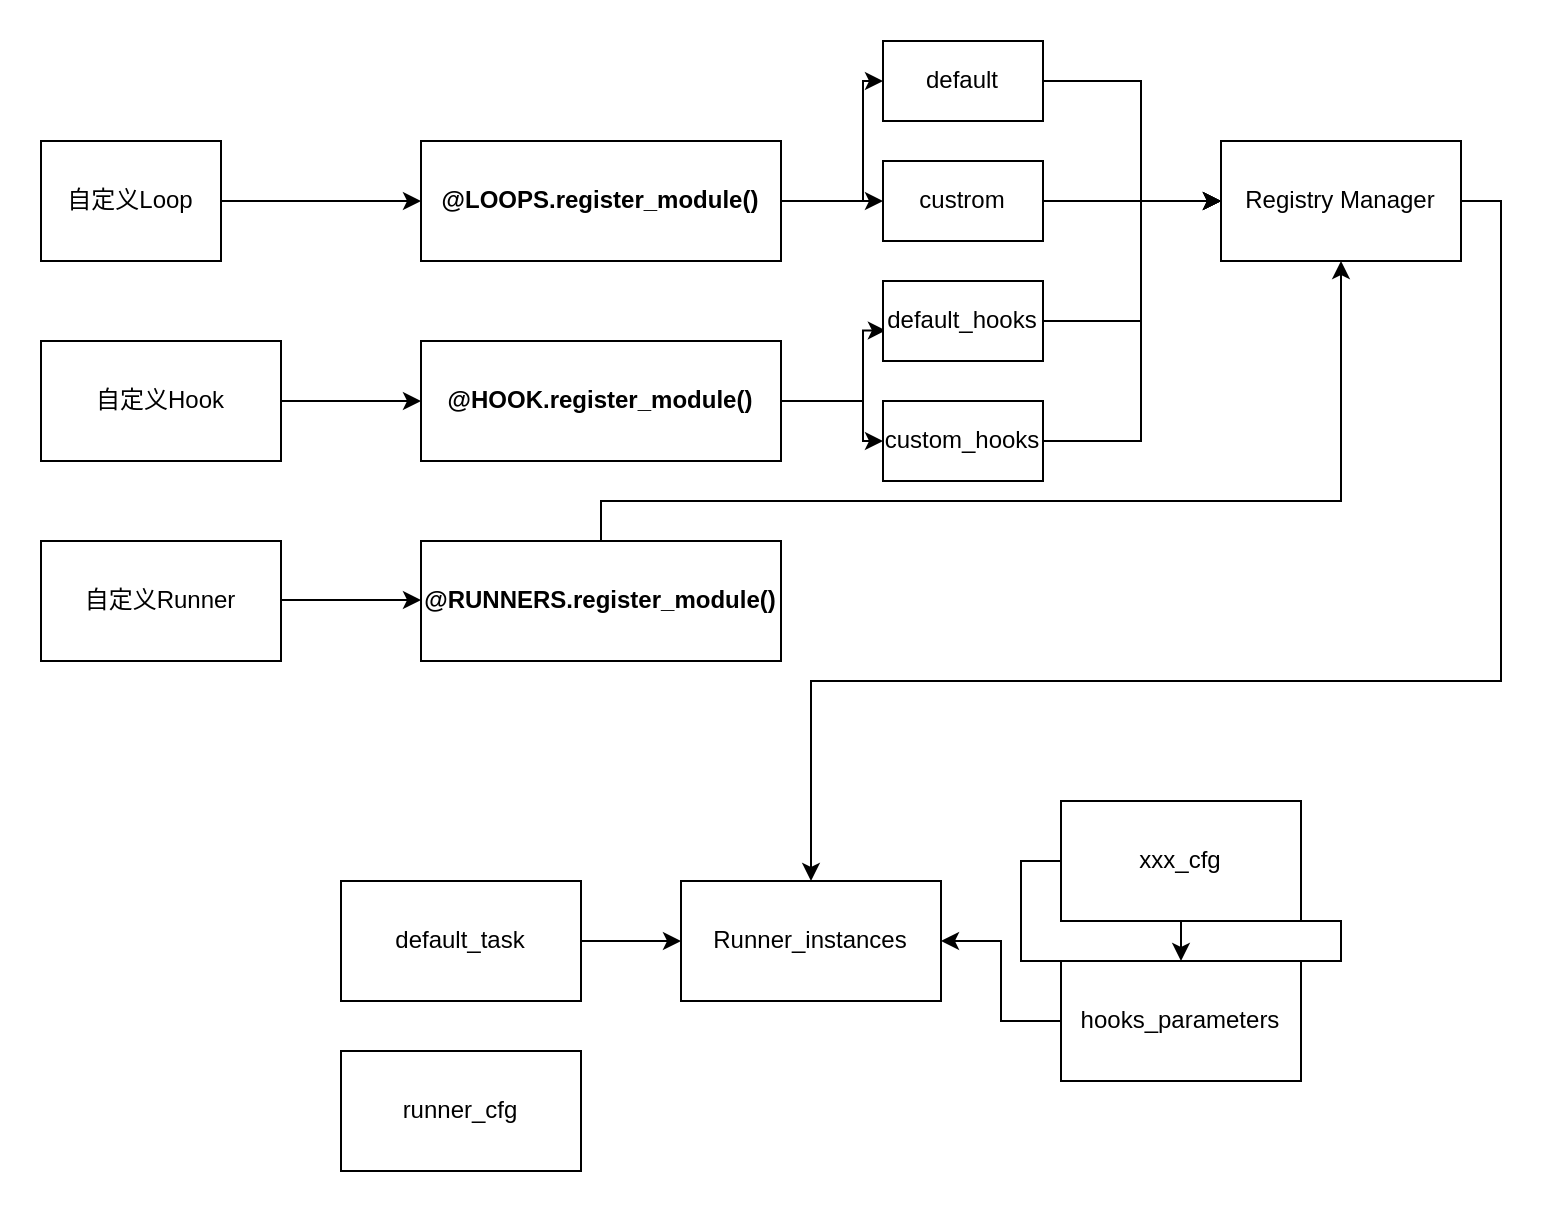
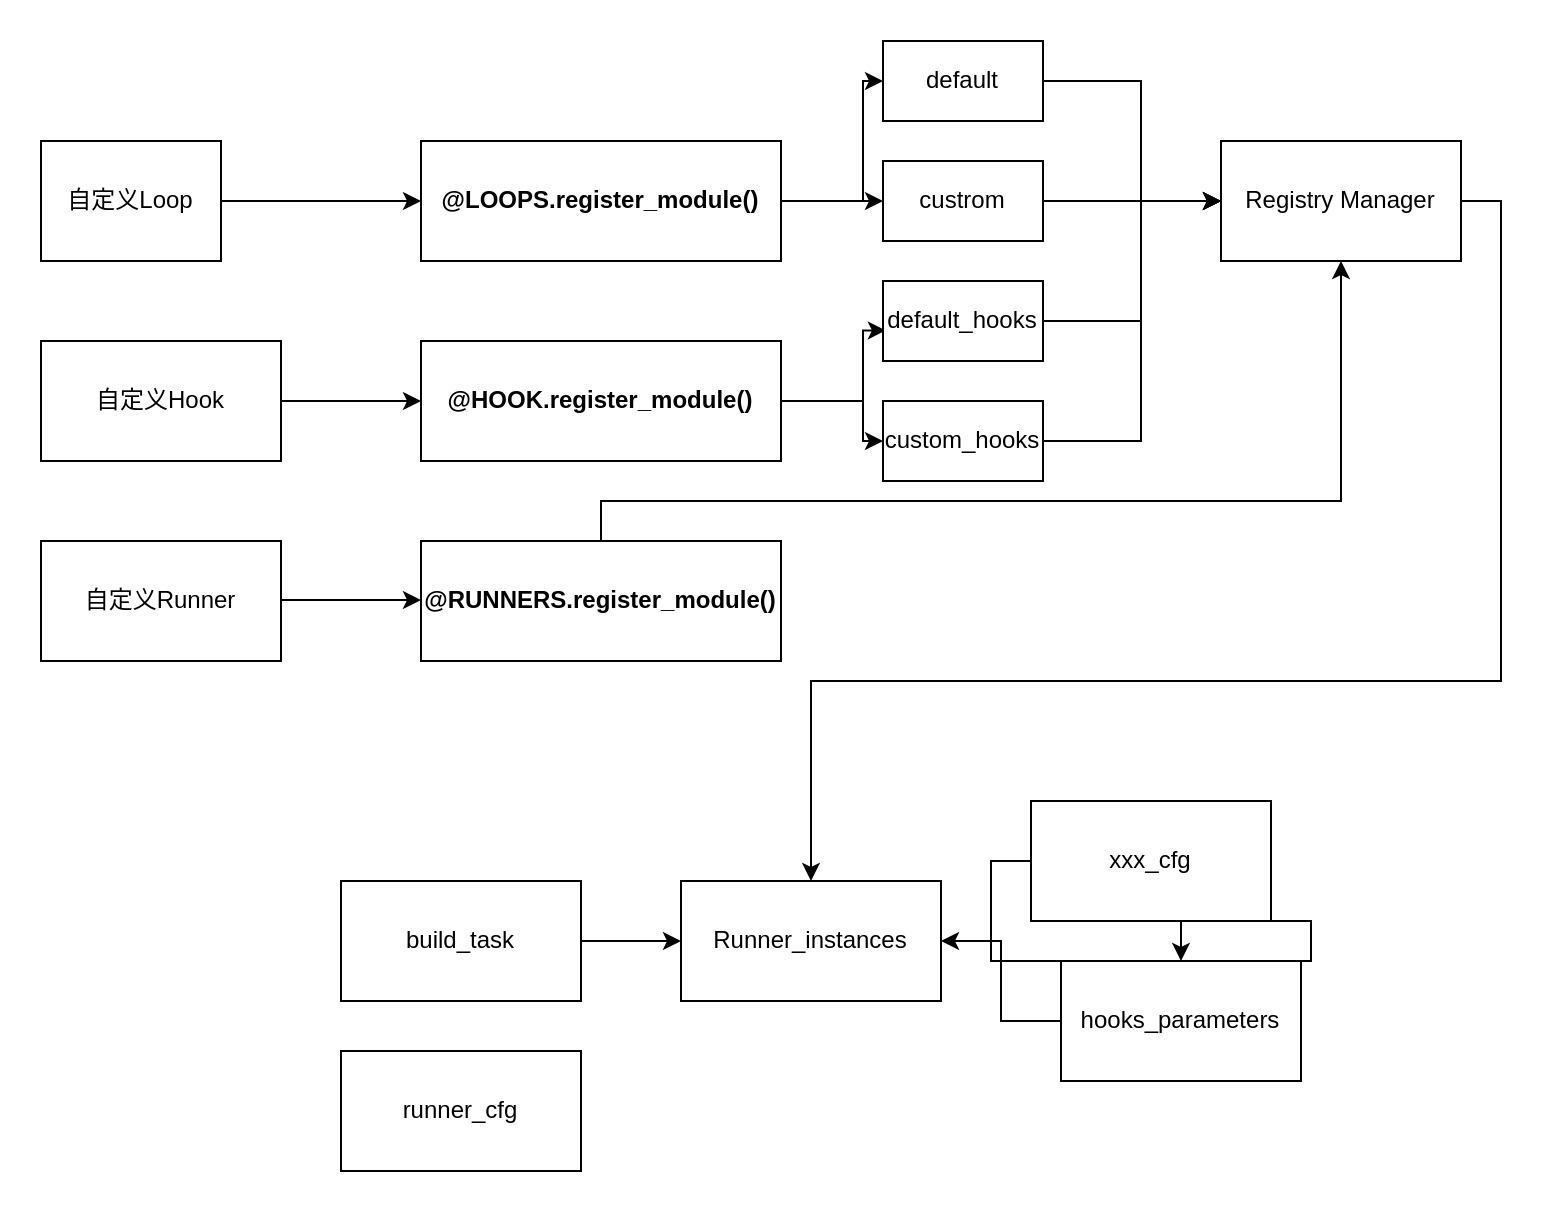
(1181, 861) -> (1151, 861)
(461, 941) -> (461, 941)
